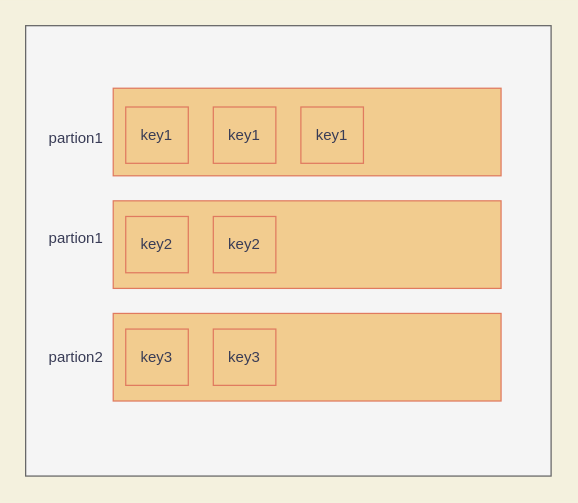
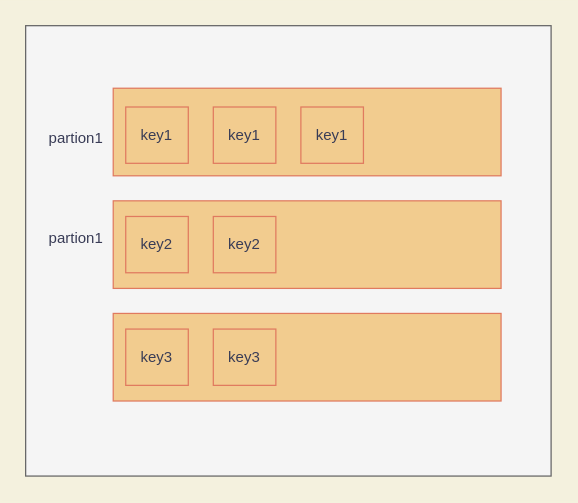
(76, 357) -> none
